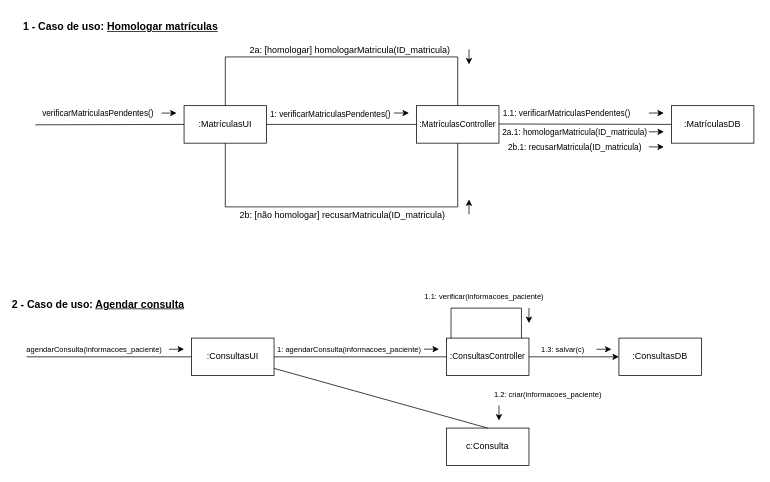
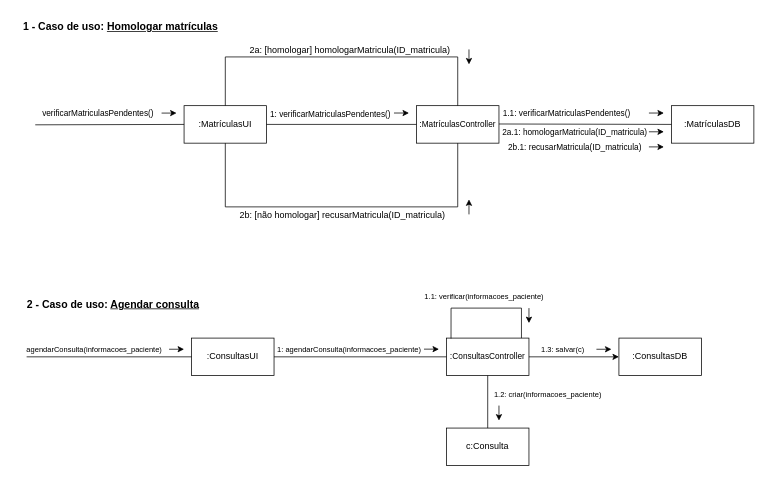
(98, 304) -> (113, 304)
(381, 398) -> (488, 402)
